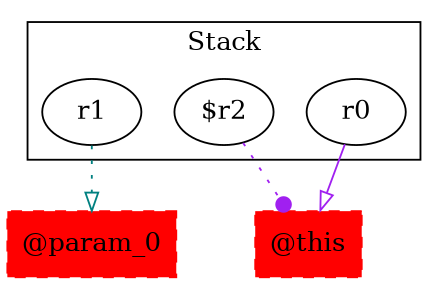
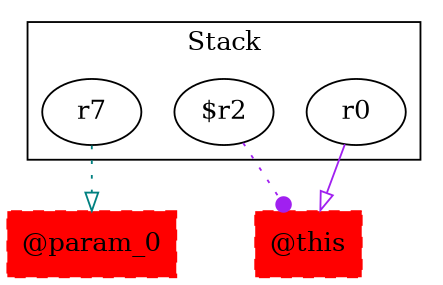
(92, 112) -> (92, 112)
